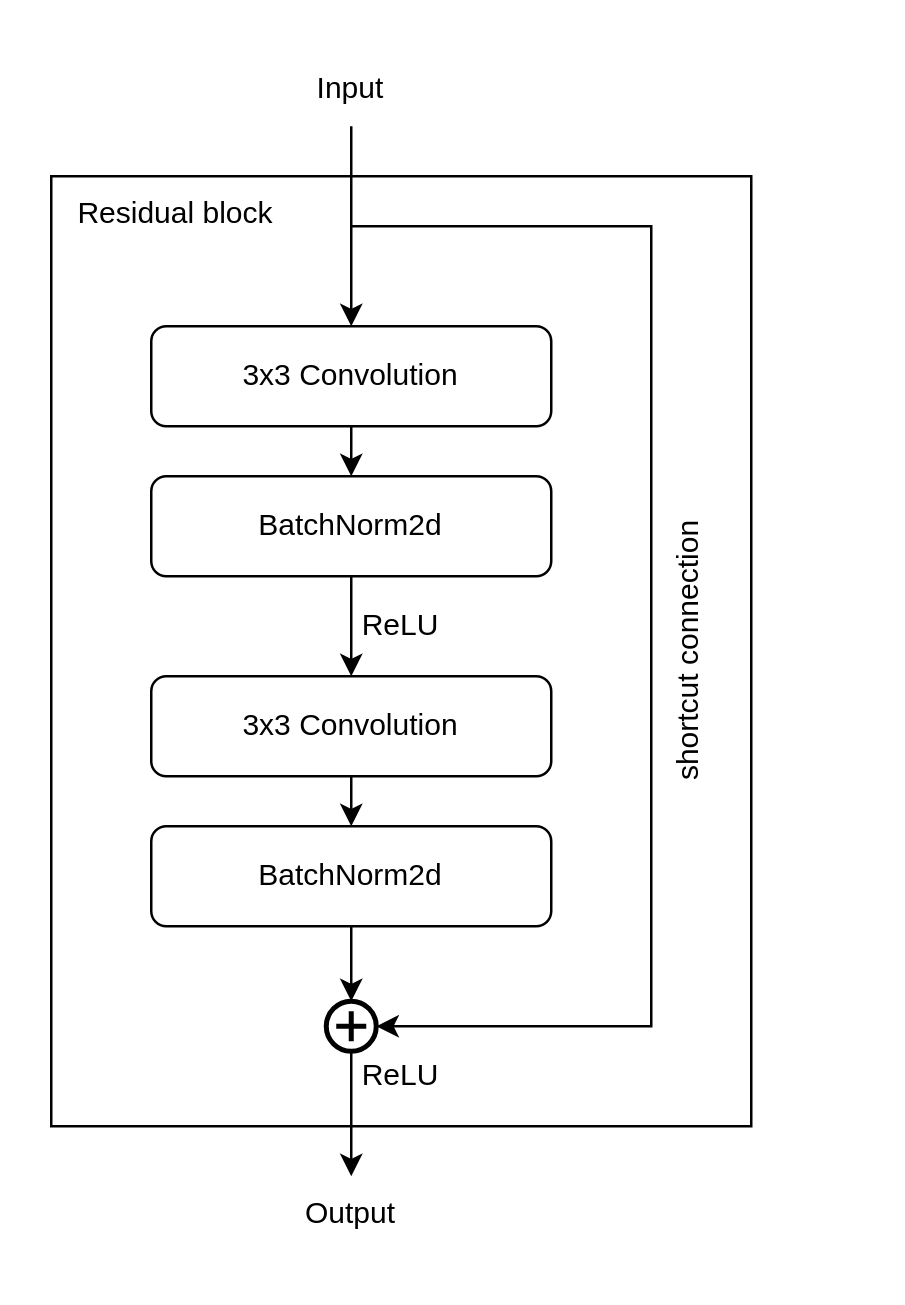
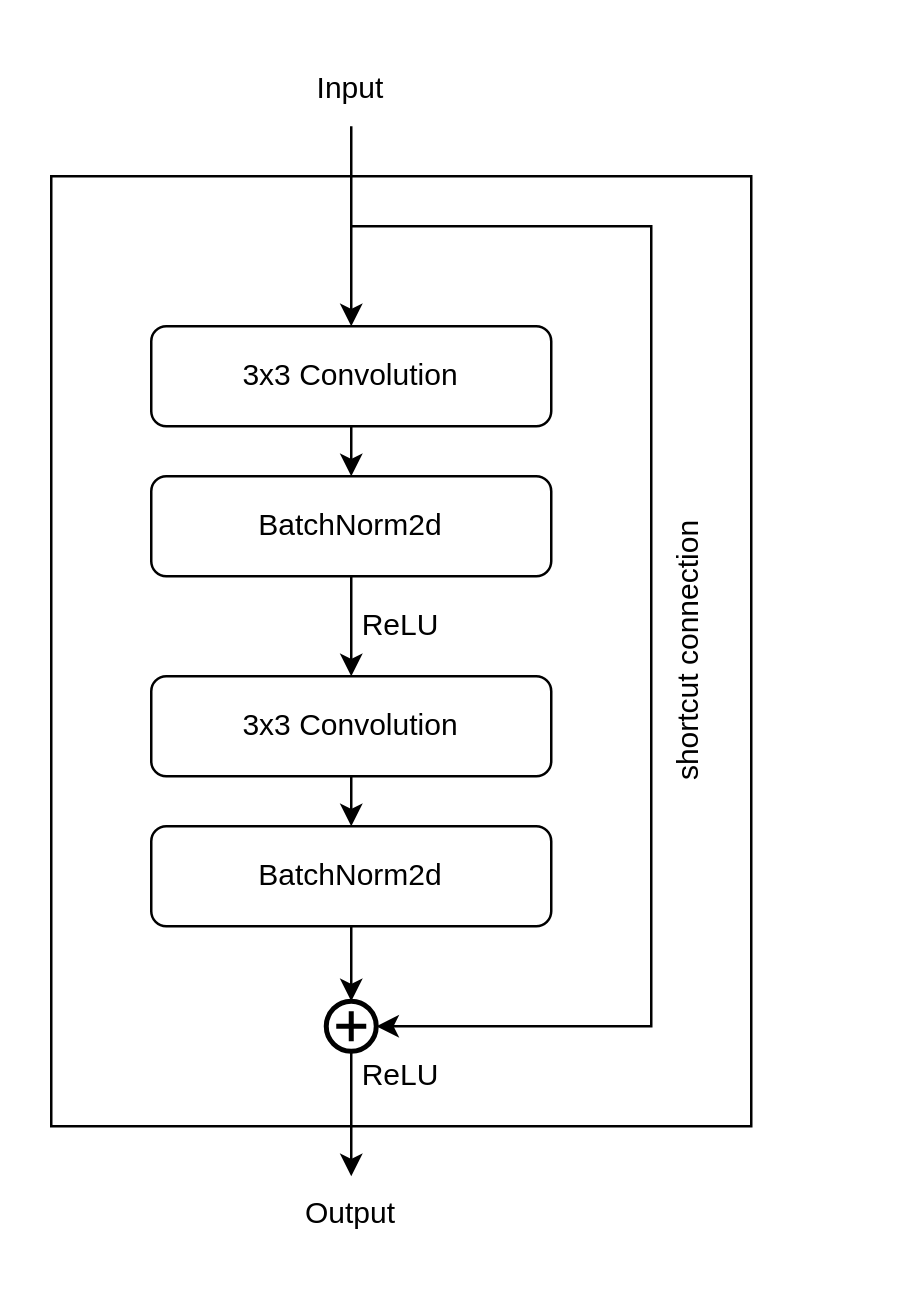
(176, 214) -> none
